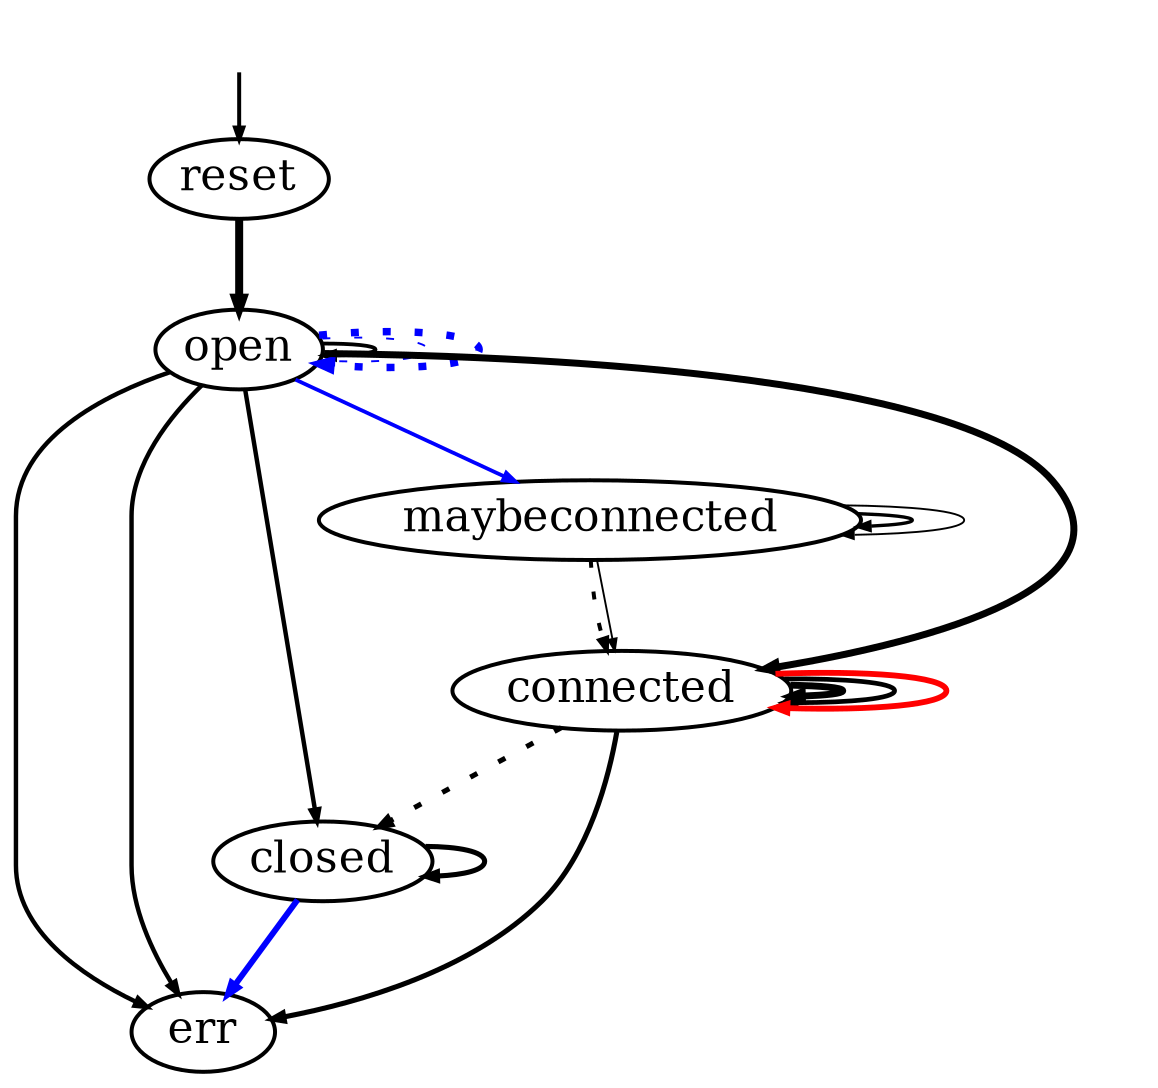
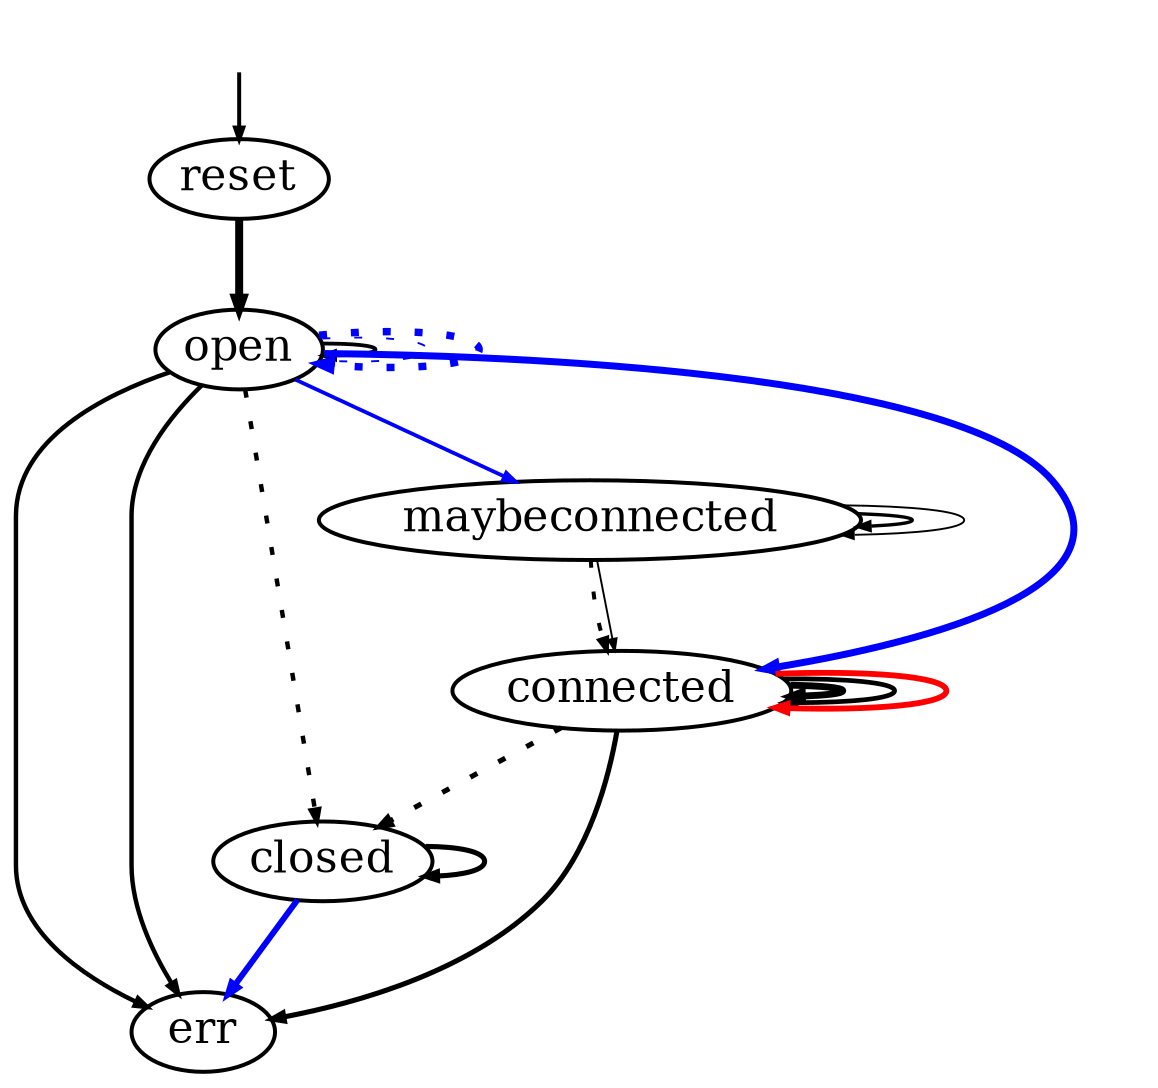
(894, 408) -> (894, 408)
(280, 599) -> (280, 599)
